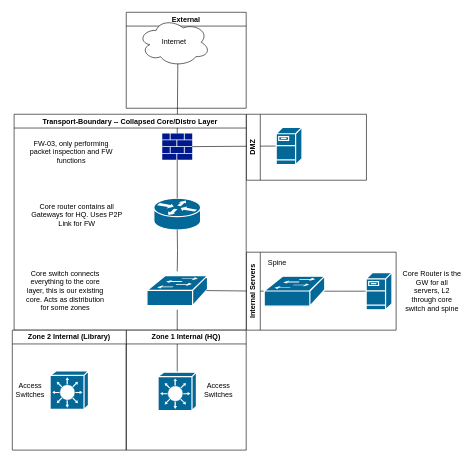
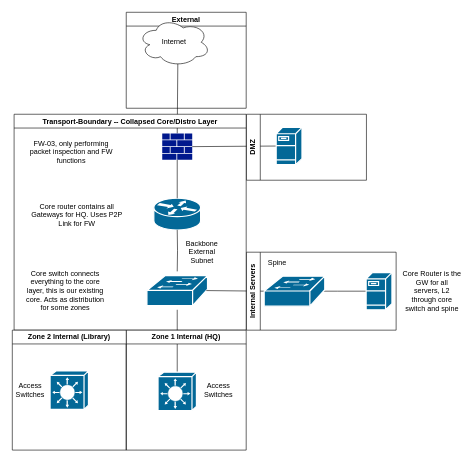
none -> (202, 252)
